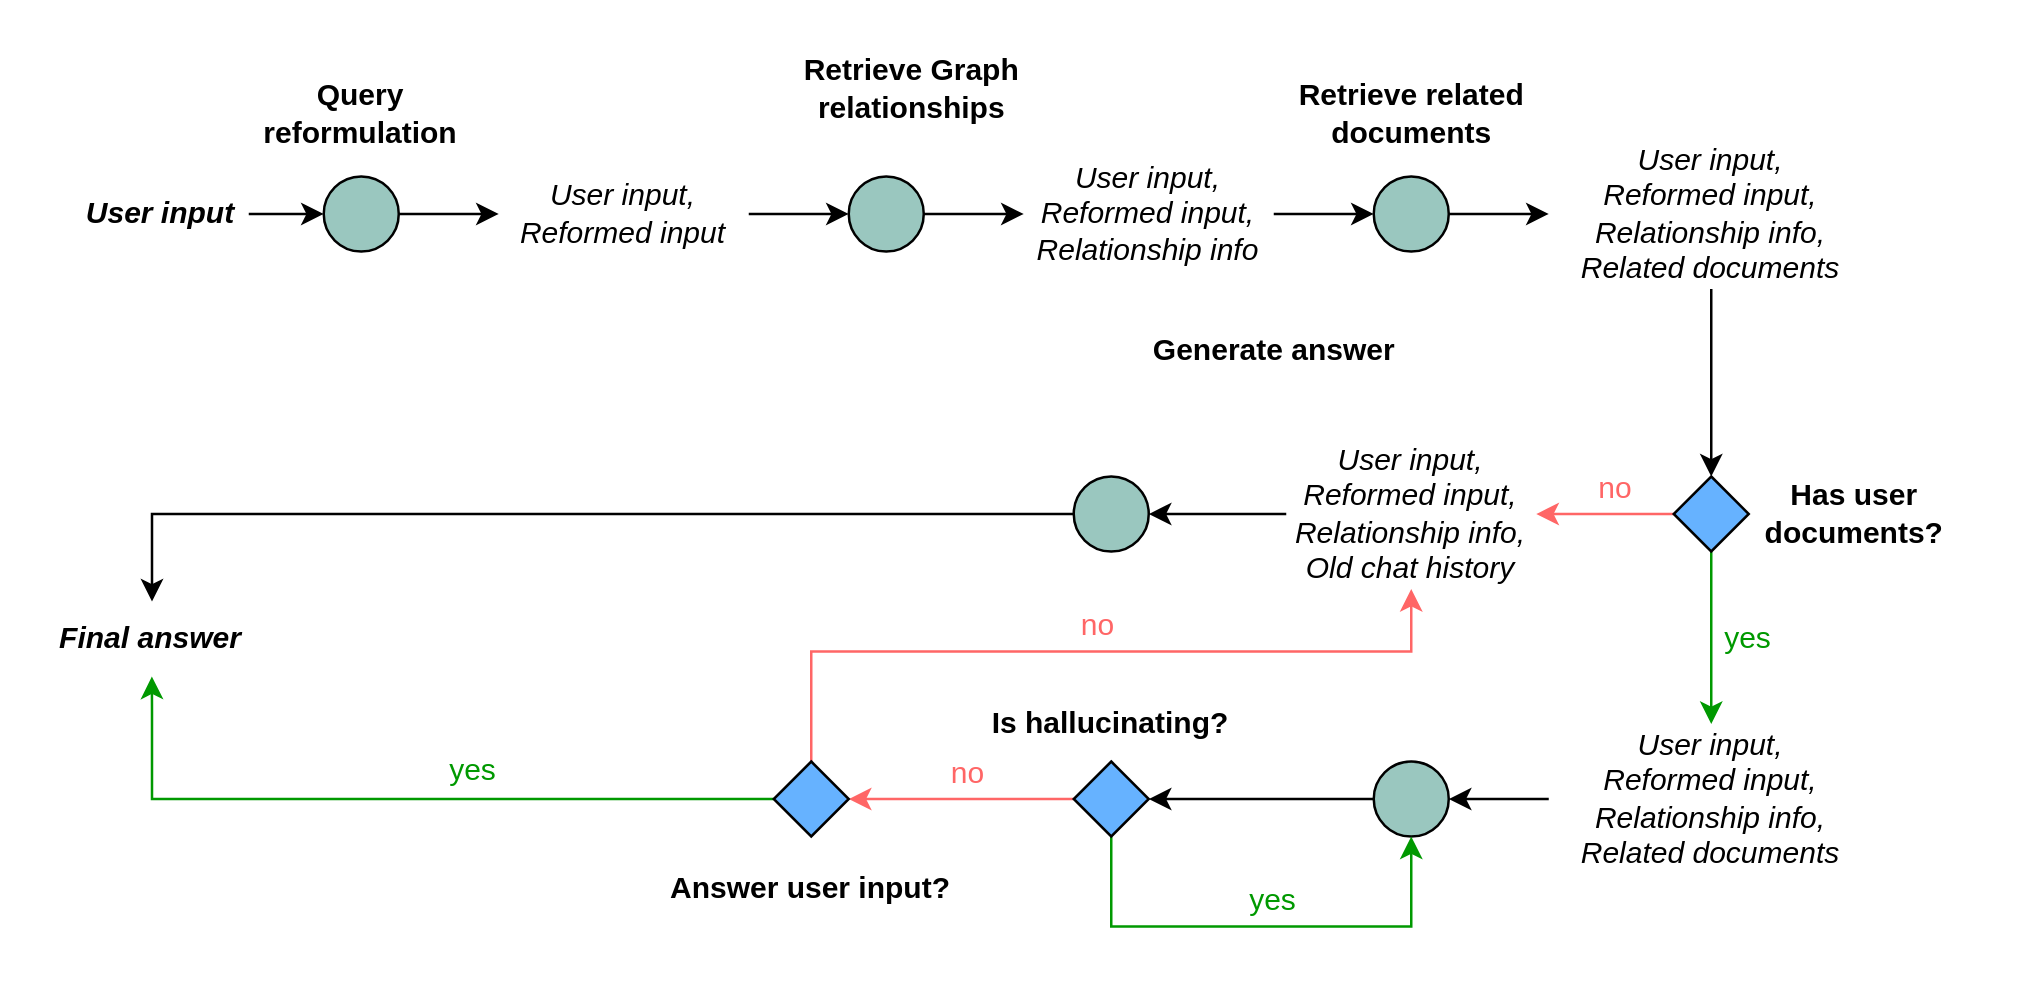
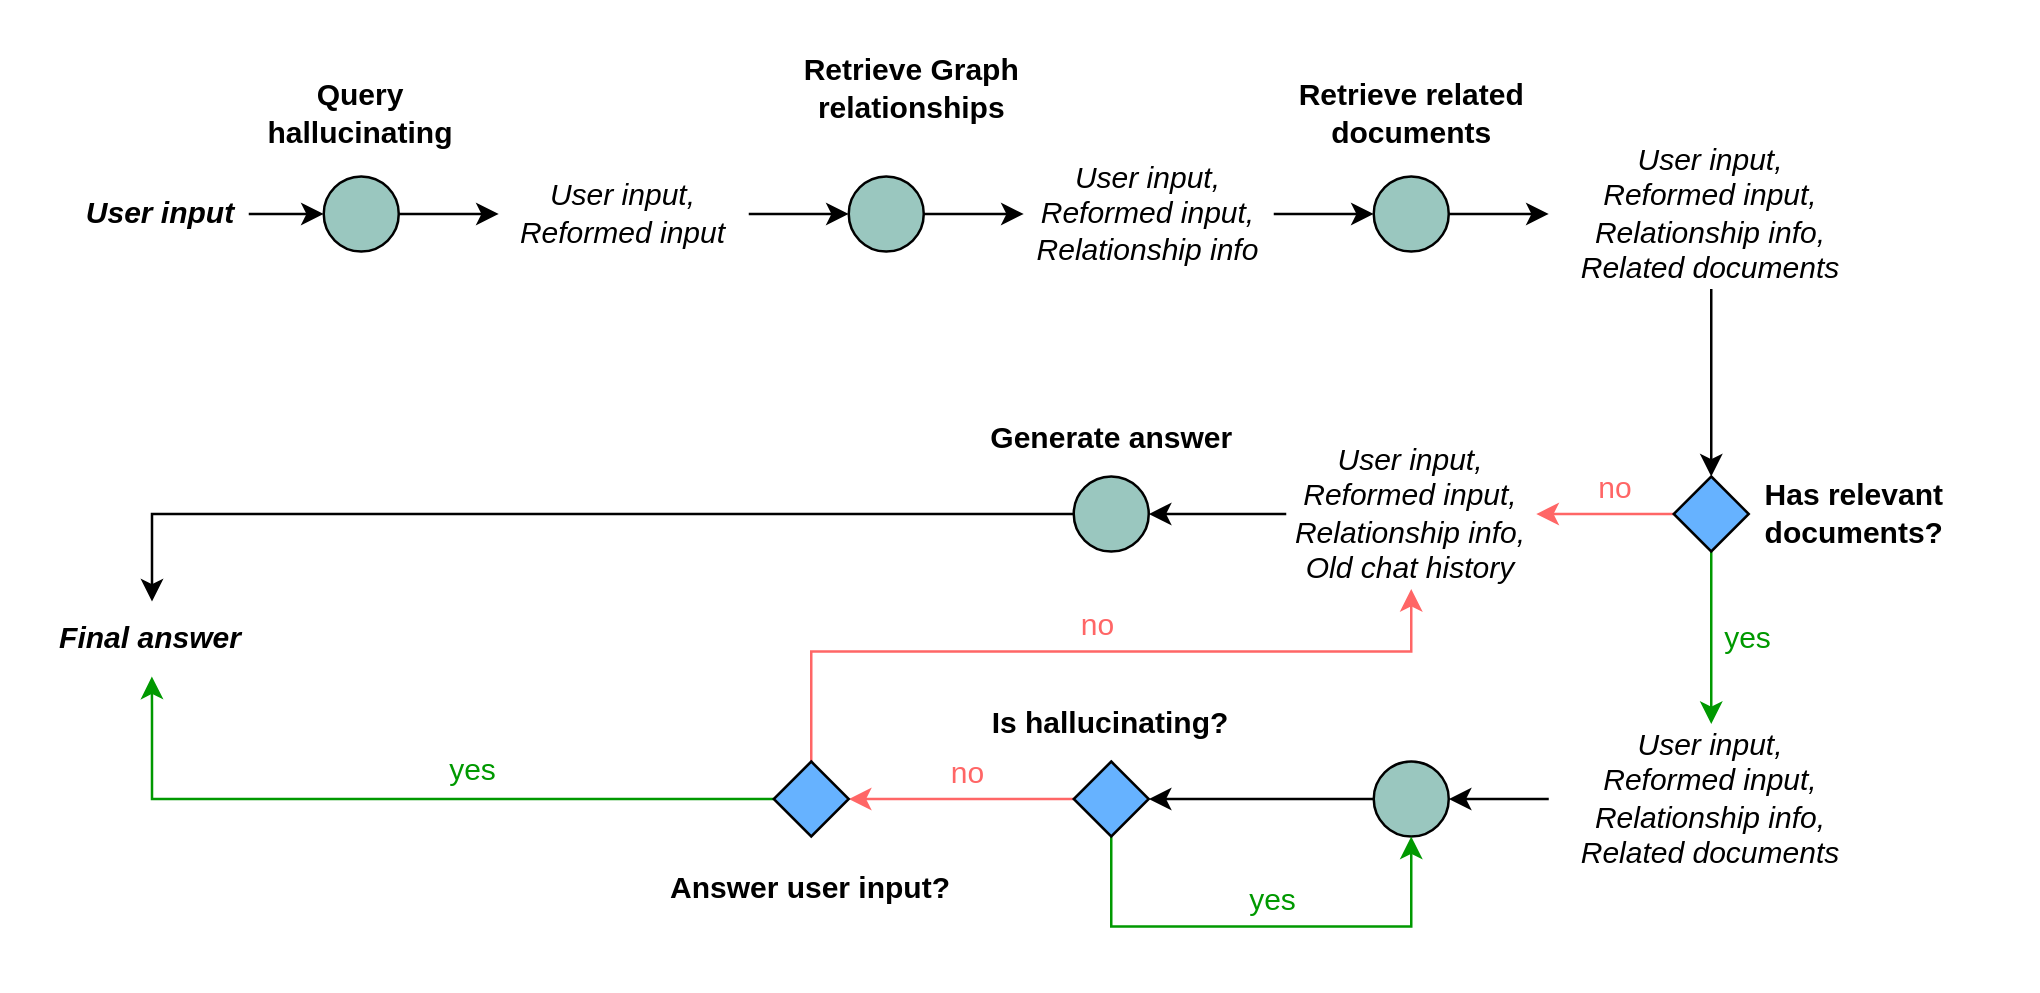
(361, 114) -> (361, 114)
(1274, 351) -> (1111, 439)
(1855, 514) -> (1855, 514)
